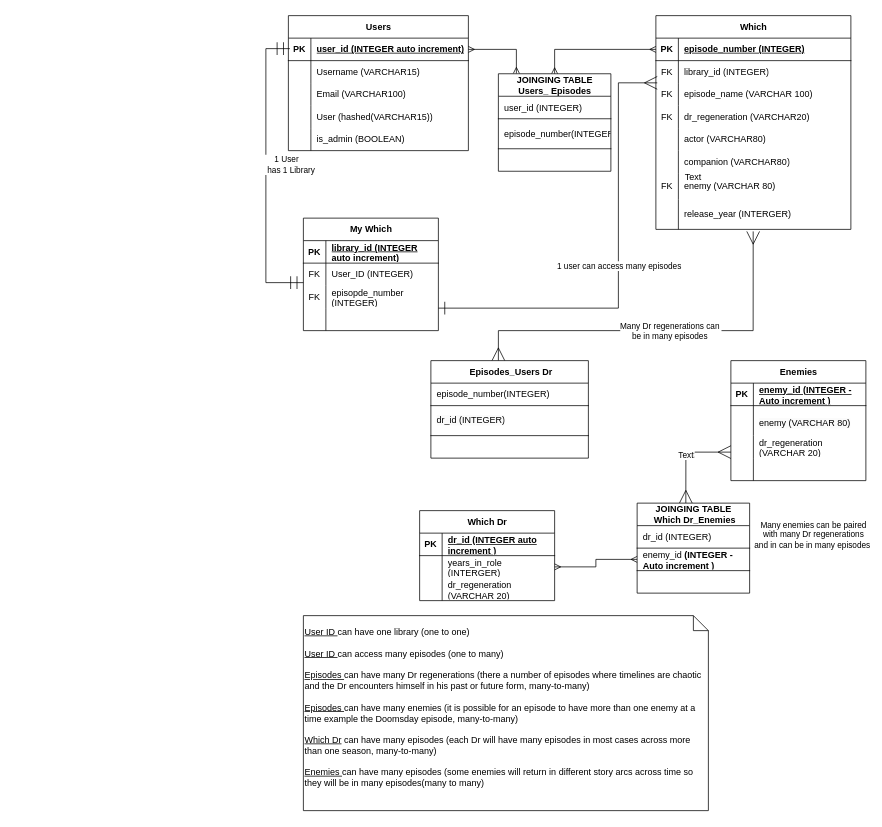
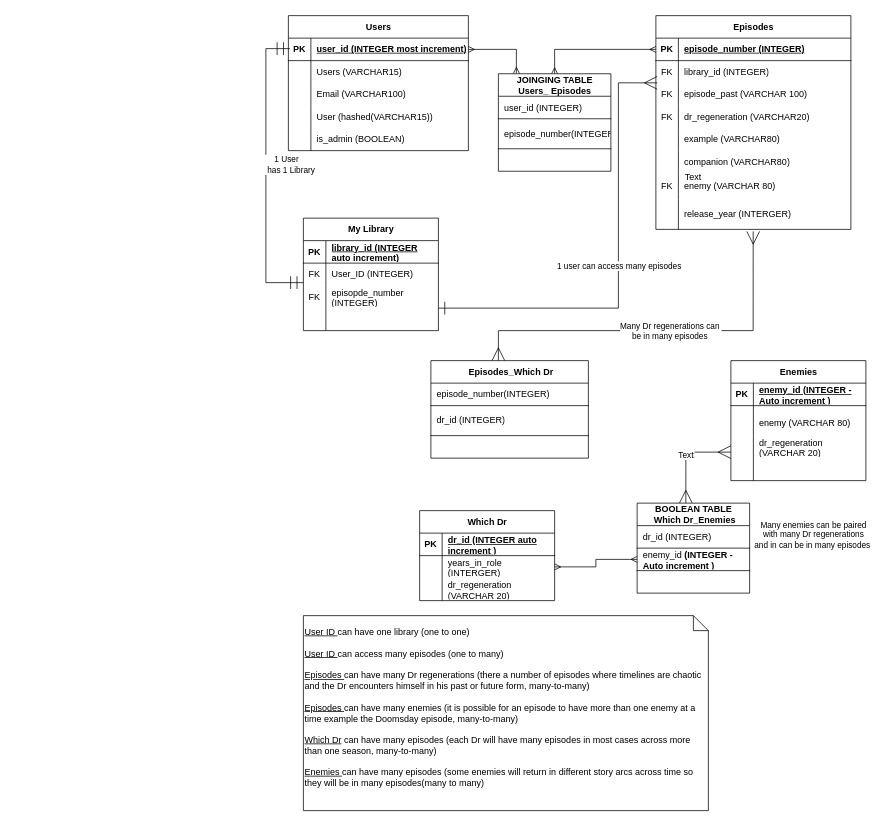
(754, 27) -> (754, 27)
(392, 49) -> (392, 49)
(366, 72) -> (359, 72)
(746, 94) -> (746, 94)
(726, 139) -> (730, 139)
(371, 229) -> (371, 229)
(510, 372) -> (510, 372)
(694, 514) -> (694, 514)
